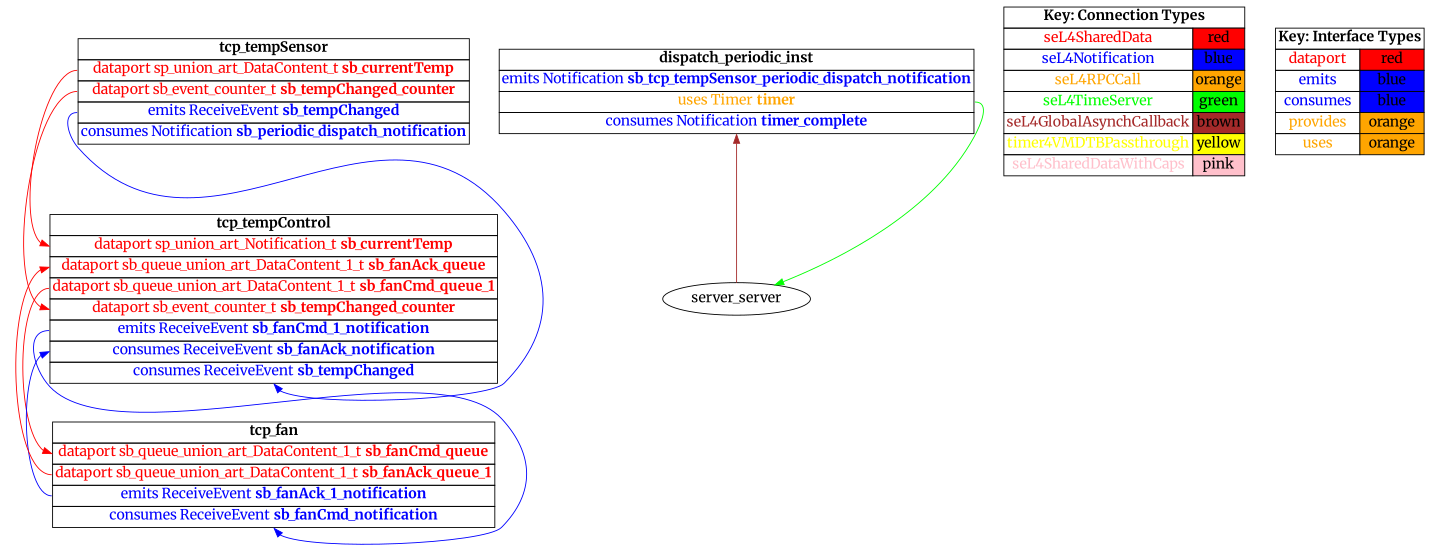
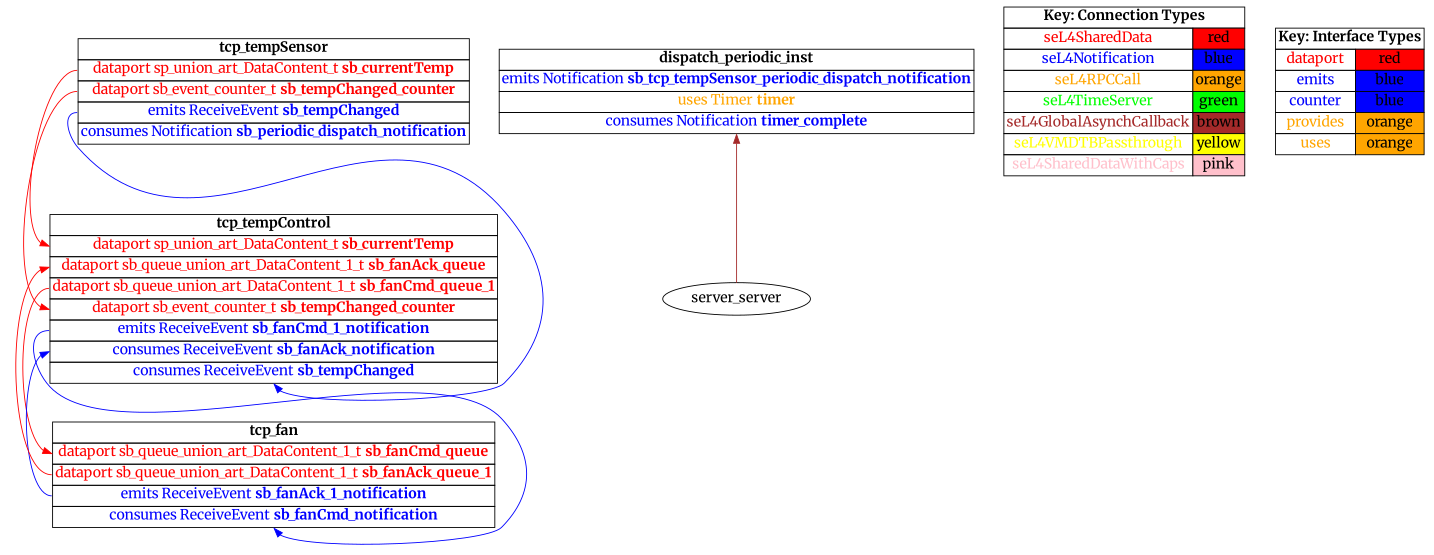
(1318, 101) -> (1316, 101)
(1098, 143) -> (1098, 143)
(908, 212) -> none
(217, 244) -> (217, 244)
